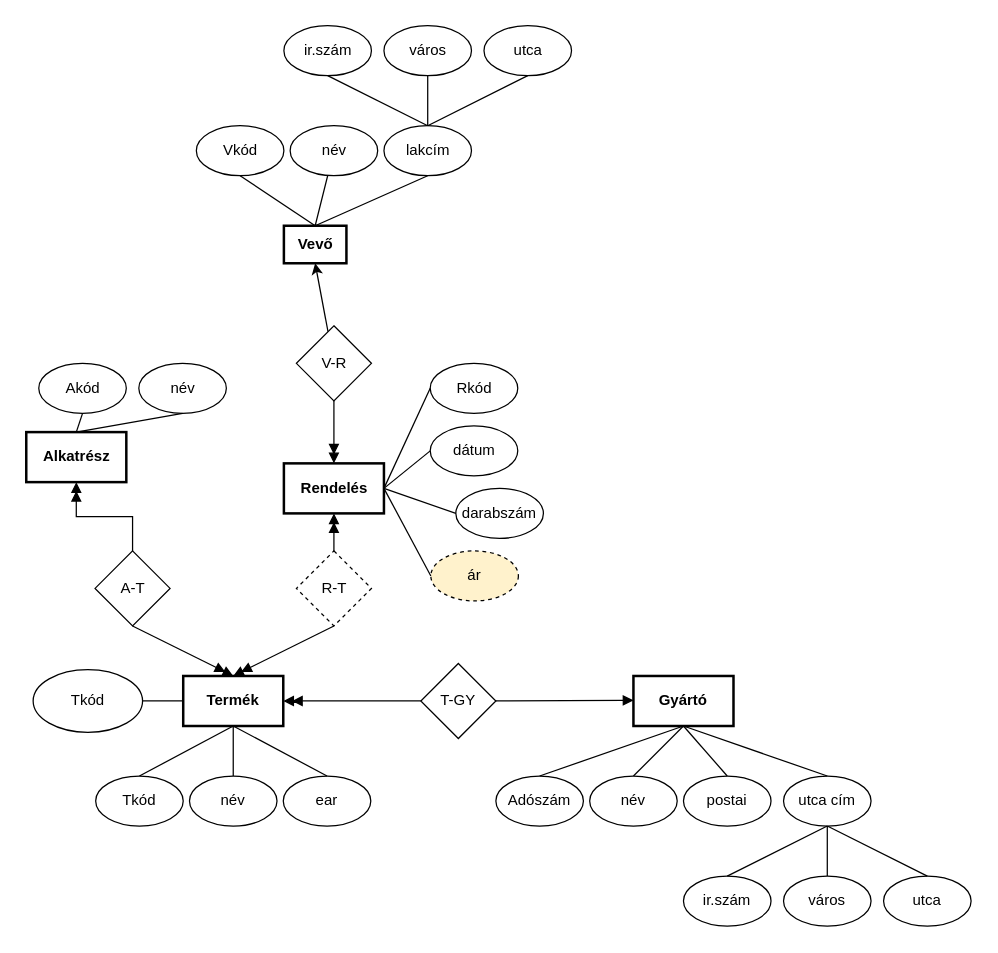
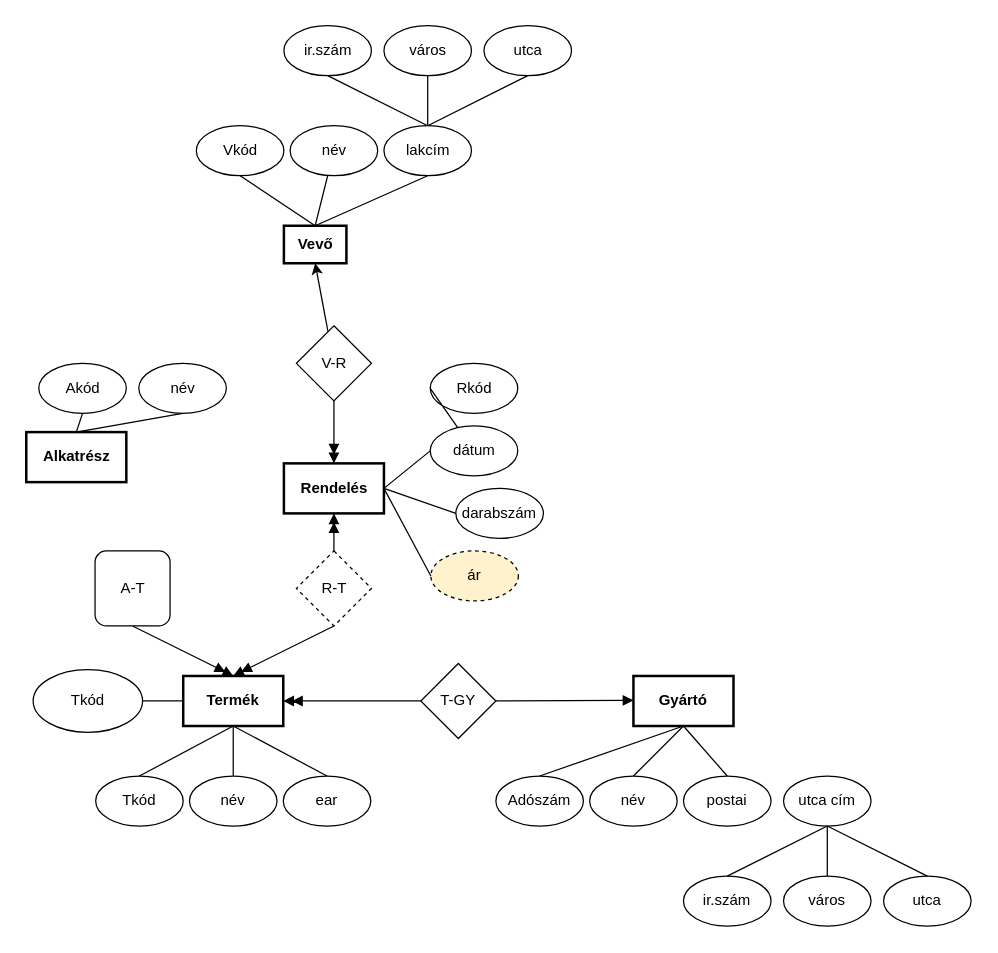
(409, 434) -> (443, 407)
(114, 516) -> none
(133, 588) -> (133, 588)
(758, 752) -> none
